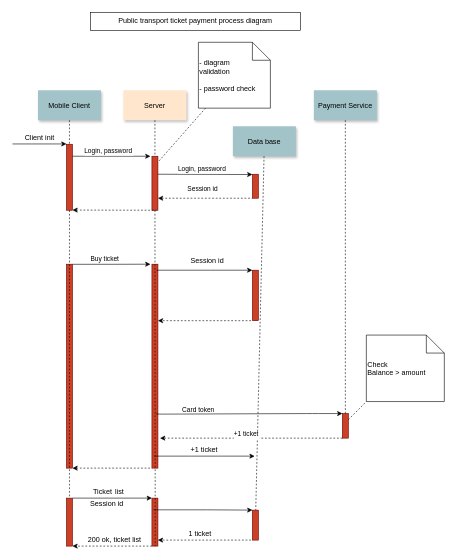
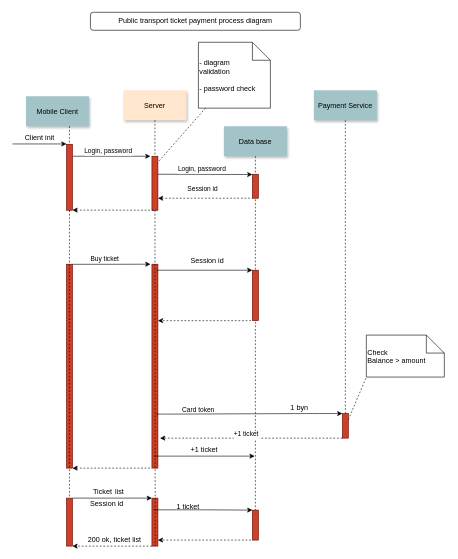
(195, 21) -> (195, 21)
(69, 105) -> (57, 111)
(264, 141) -> (255, 141)
(405, 368) -> (405, 356)
none -> (299, 408)
(200, 534) -> (188, 507)
